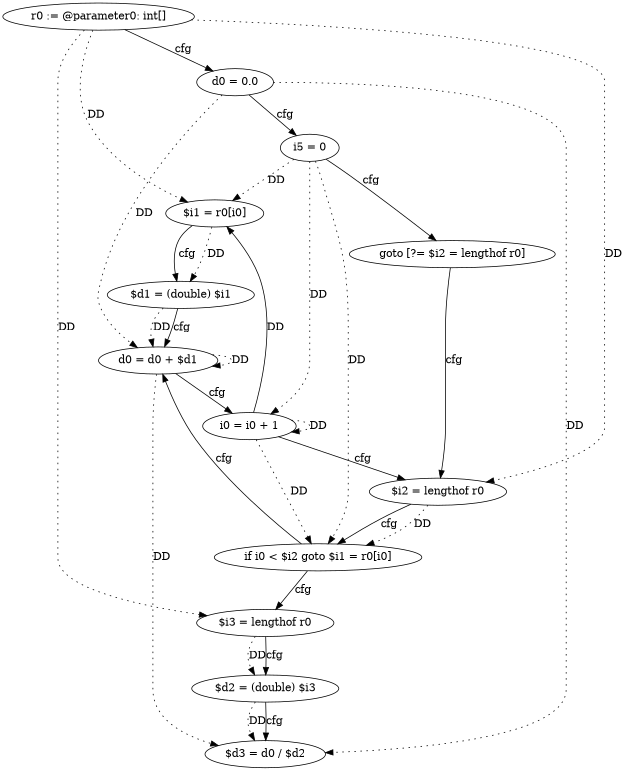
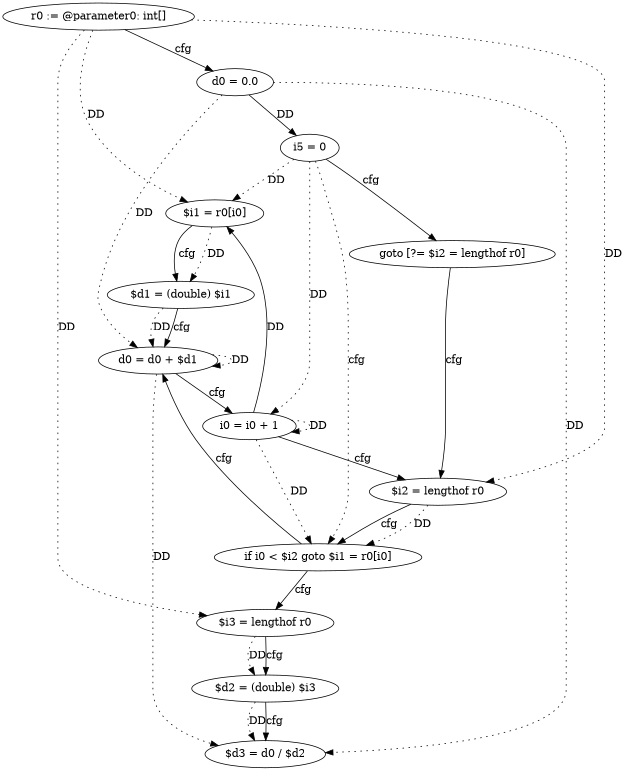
(285, 115) -> (285, 115)
(357, 360) -> (357, 360)
